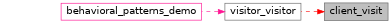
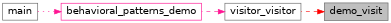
none -> (20, 12)
(356, 12) -> (356, 12)
